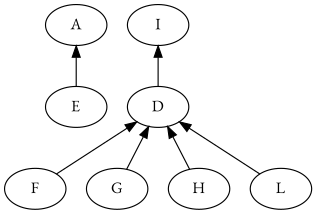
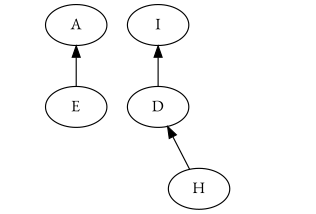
(35, 189) -> none
(117, 189) -> none
(281, 189) -> none
